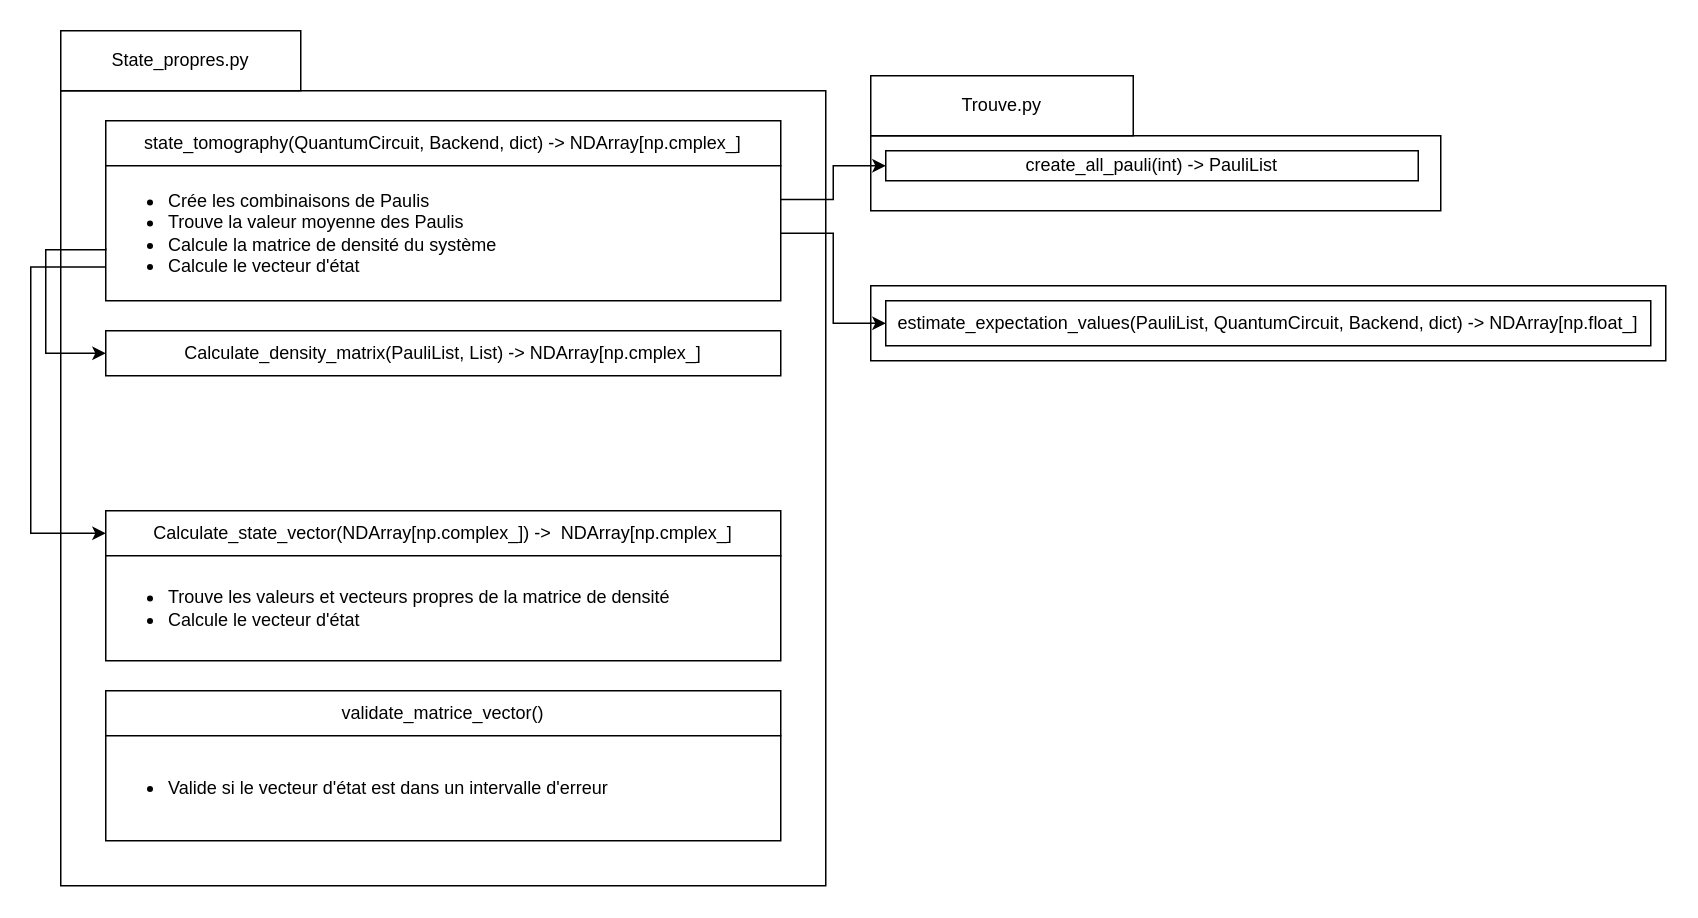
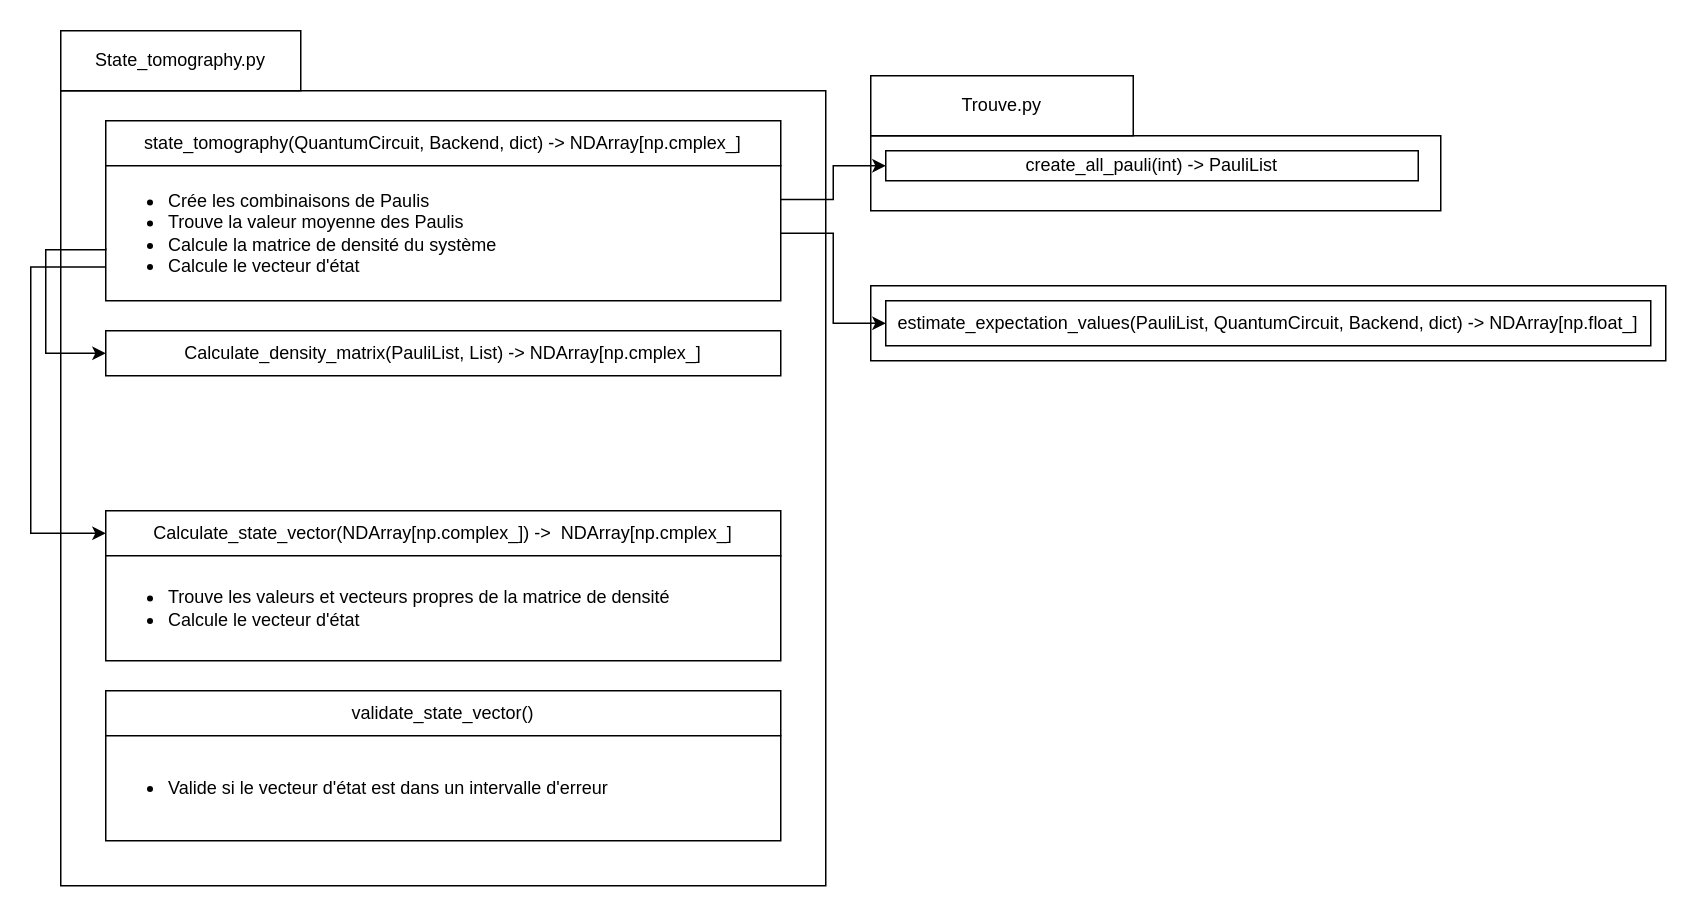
(181, 61) -> (181, 61)
(443, 713) -> (443, 713)
